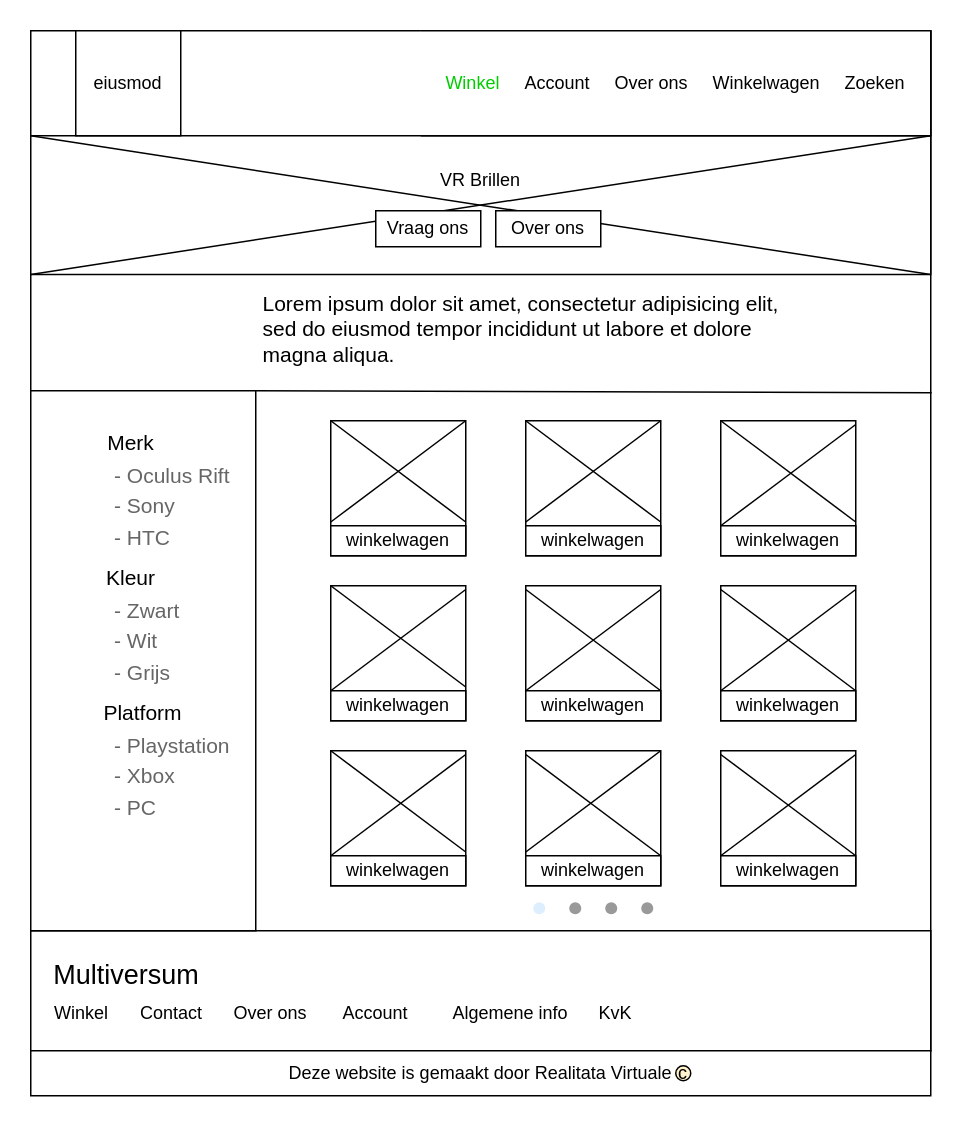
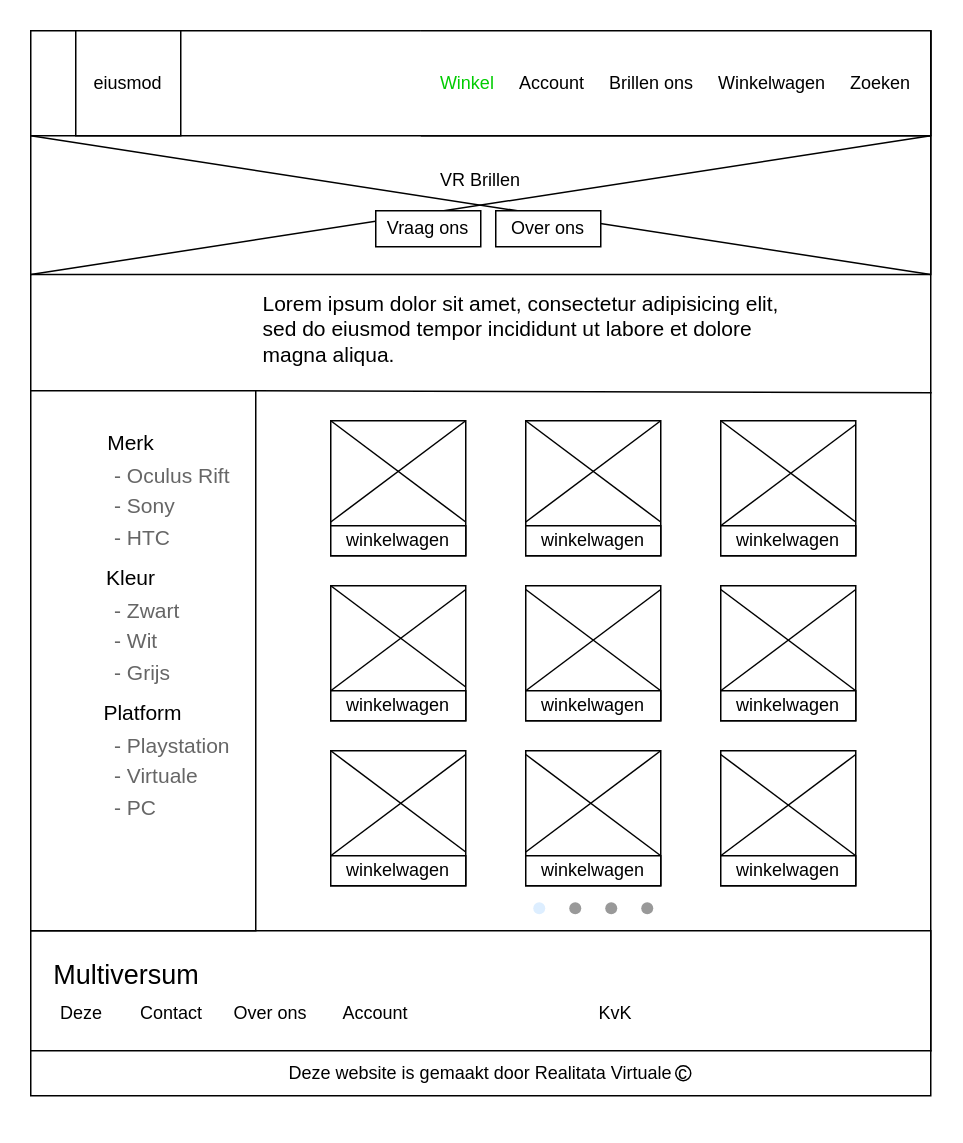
(676, 83) -> (676, 83)
(198, 777) -> (198, 777)
(82, 1013) -> (82, 1013)
(511, 1013) -> none
(683, 1073) -> (683, 1073)
